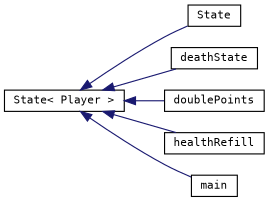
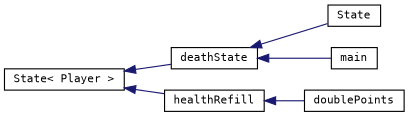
(137, 53) -> (294, 34)
(150, 101) -> (290, 101)
(139, 150) -> (300, 58)
